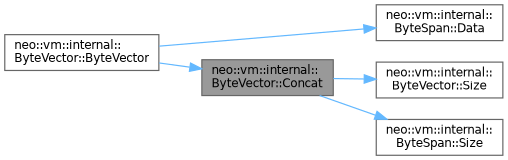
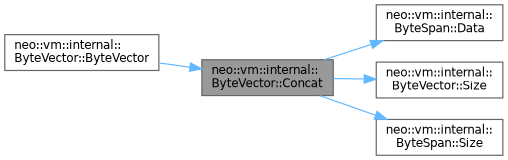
(262, 38) -> (348, 52)
